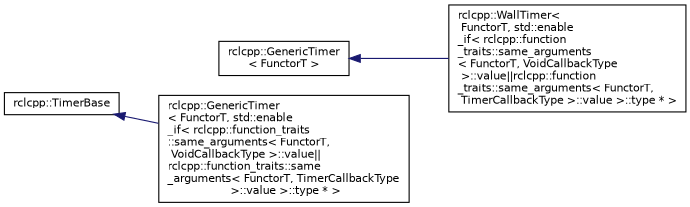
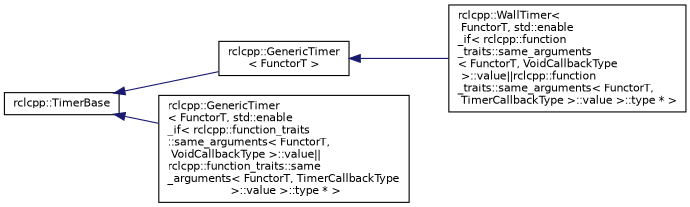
none -> (172, 81)
